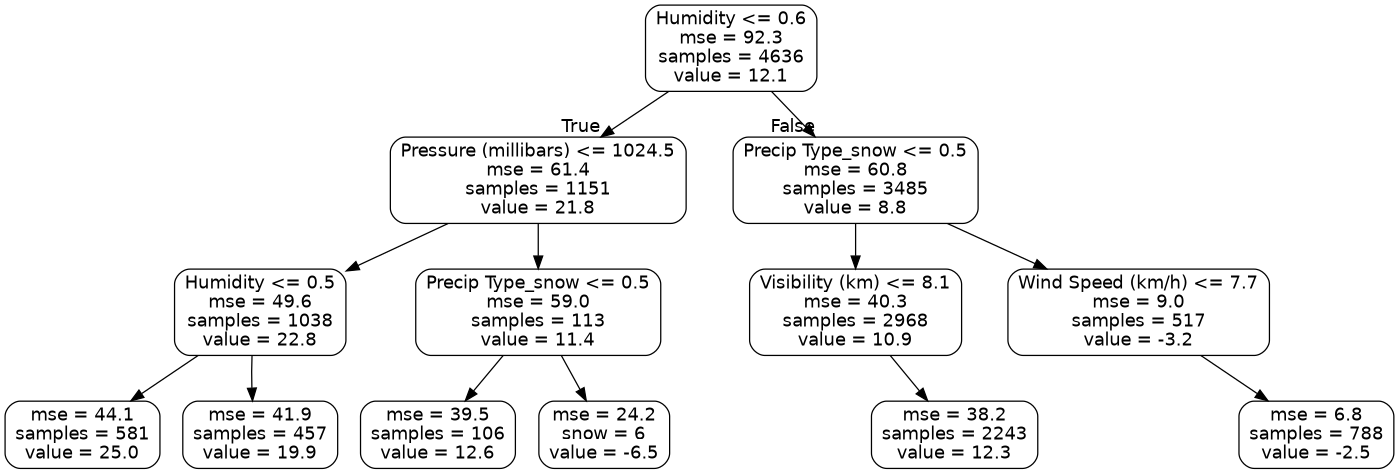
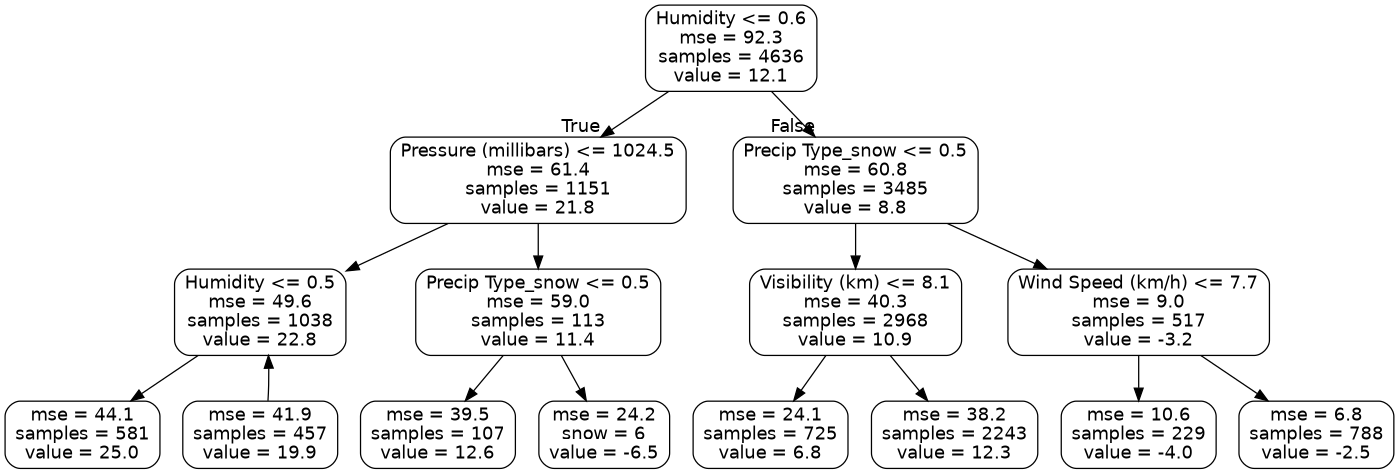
(252, 372) -> (269, 385)
(438, 435) -> (438, 435)
none -> (771, 435)
none -> (1139, 435)
